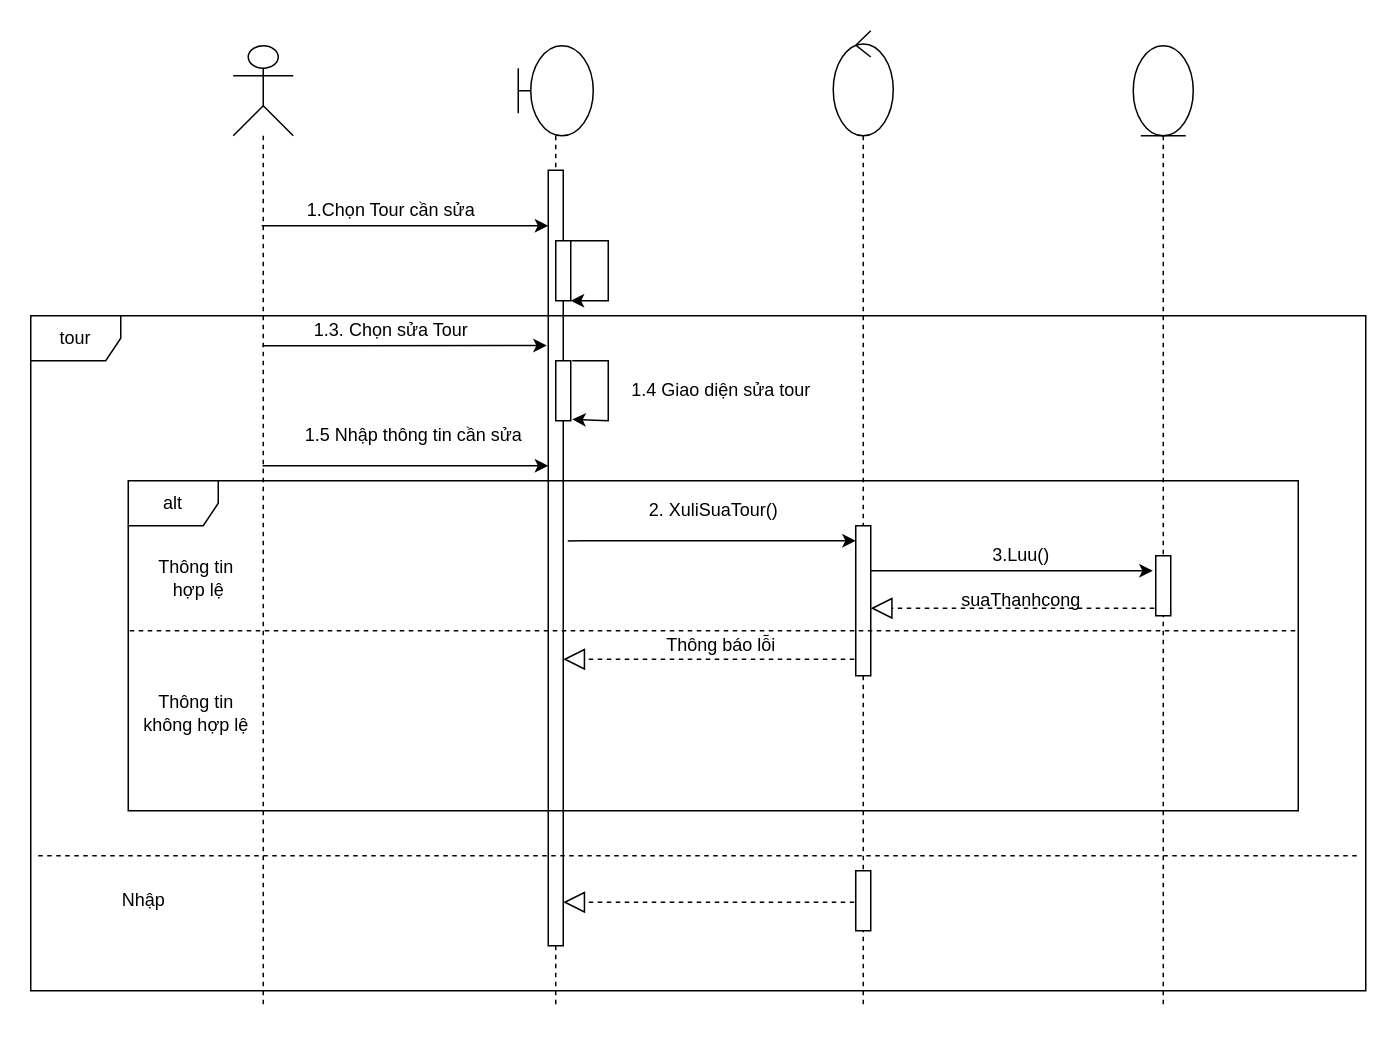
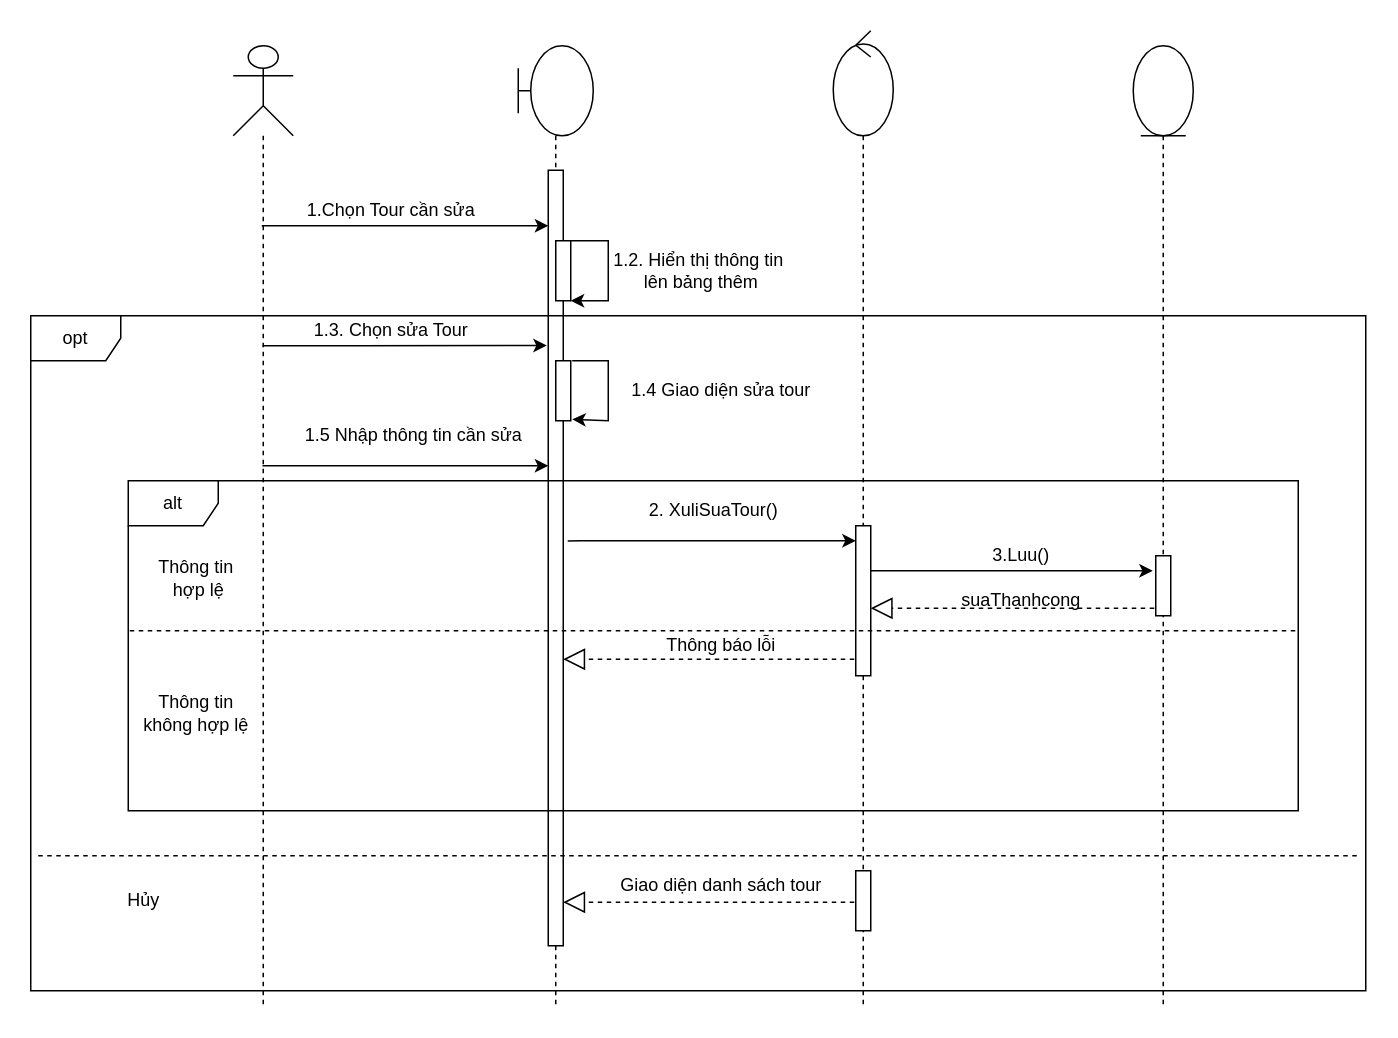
none -> (698, 271)
(76, 338) -> (76, 338)
none -> (721, 886)
(144, 901) -> (144, 901)
